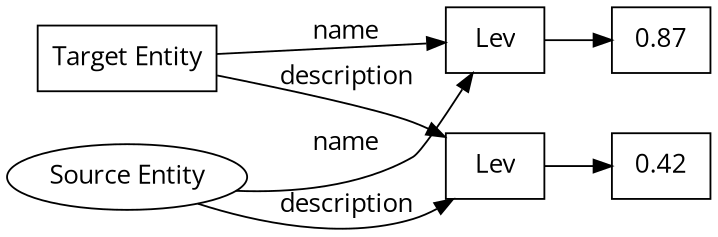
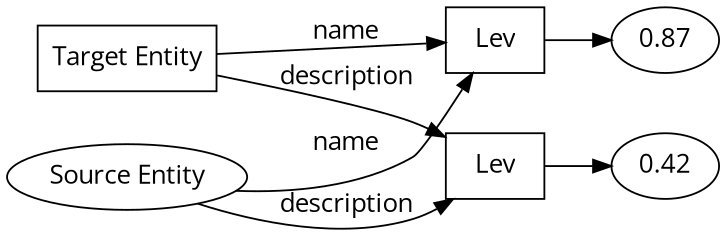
(661, 40) -> (665, 40)
(661, 166) -> (665, 166)
